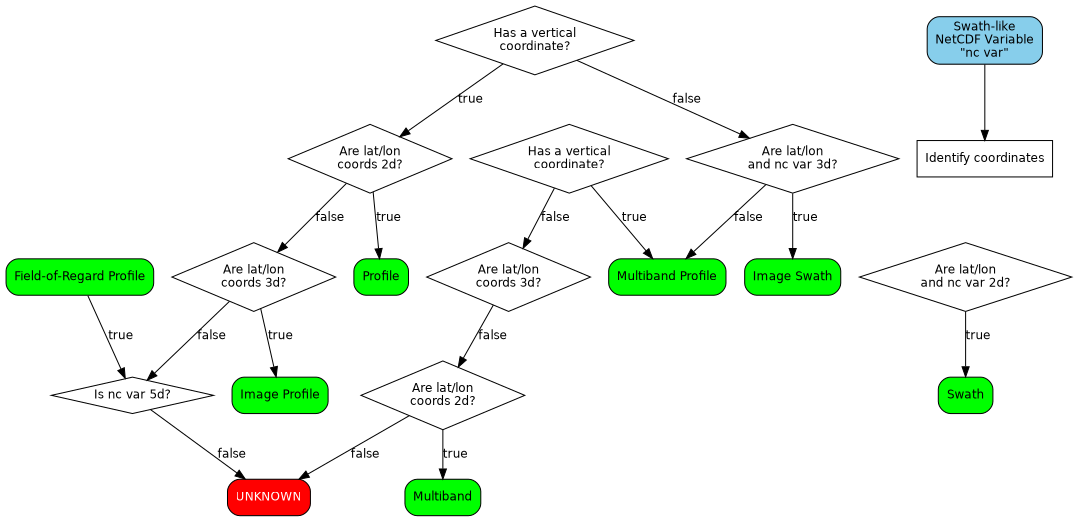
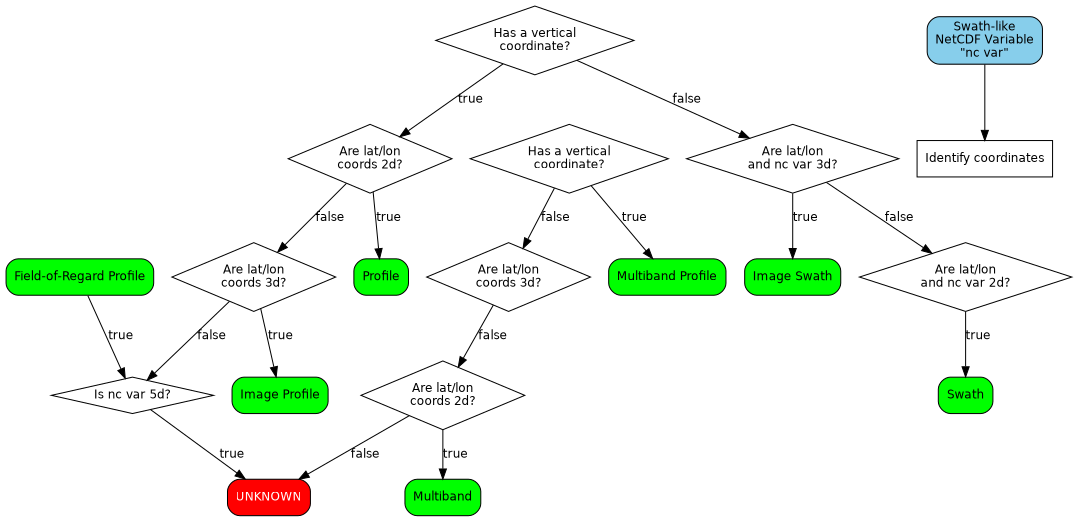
(730, 218) -> (875, 215)
(232, 454) -> (232, 454)
